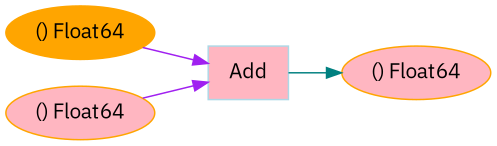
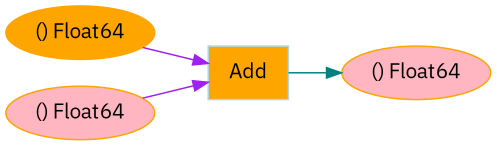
(248, 73) -> (248, 73)
